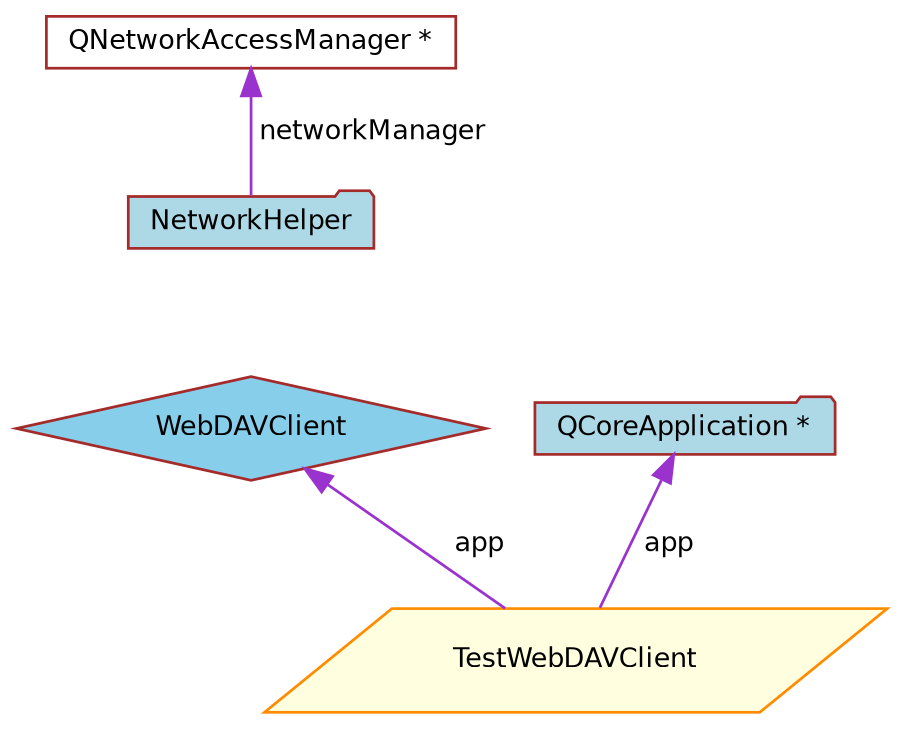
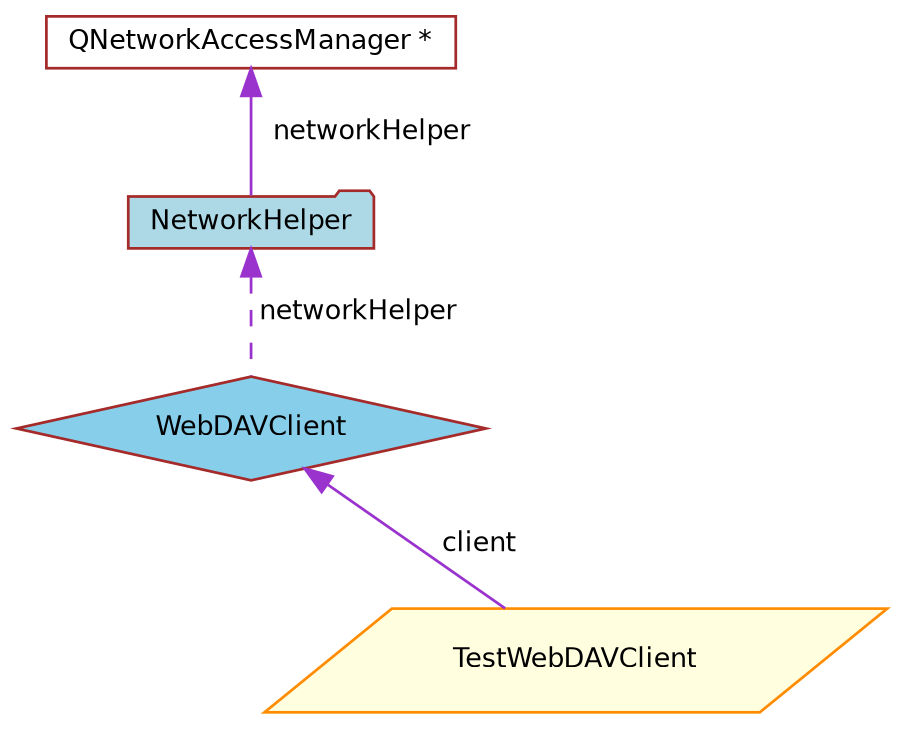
(368, 132) -> (368, 132)
none -> (251, 327)
(685, 428) -> none
(476, 544) -> (476, 544)
